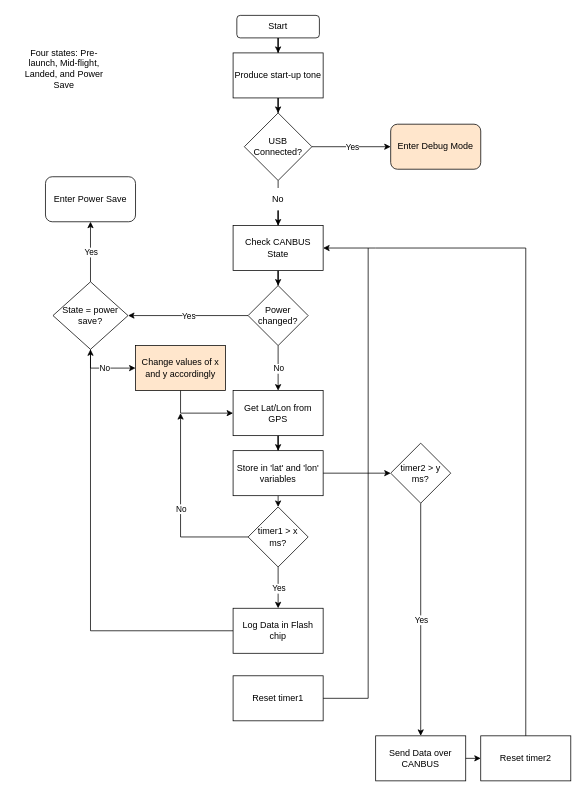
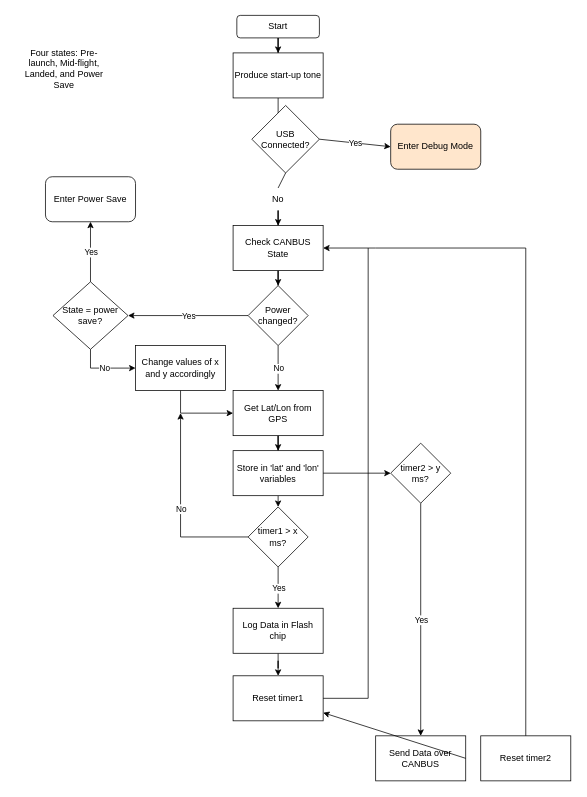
(278, 147) -> (285, 139)
(180, 368) -> (180, 368)
(90, 571) -> (278, 665)
(470, 758) -> (396, 736)
